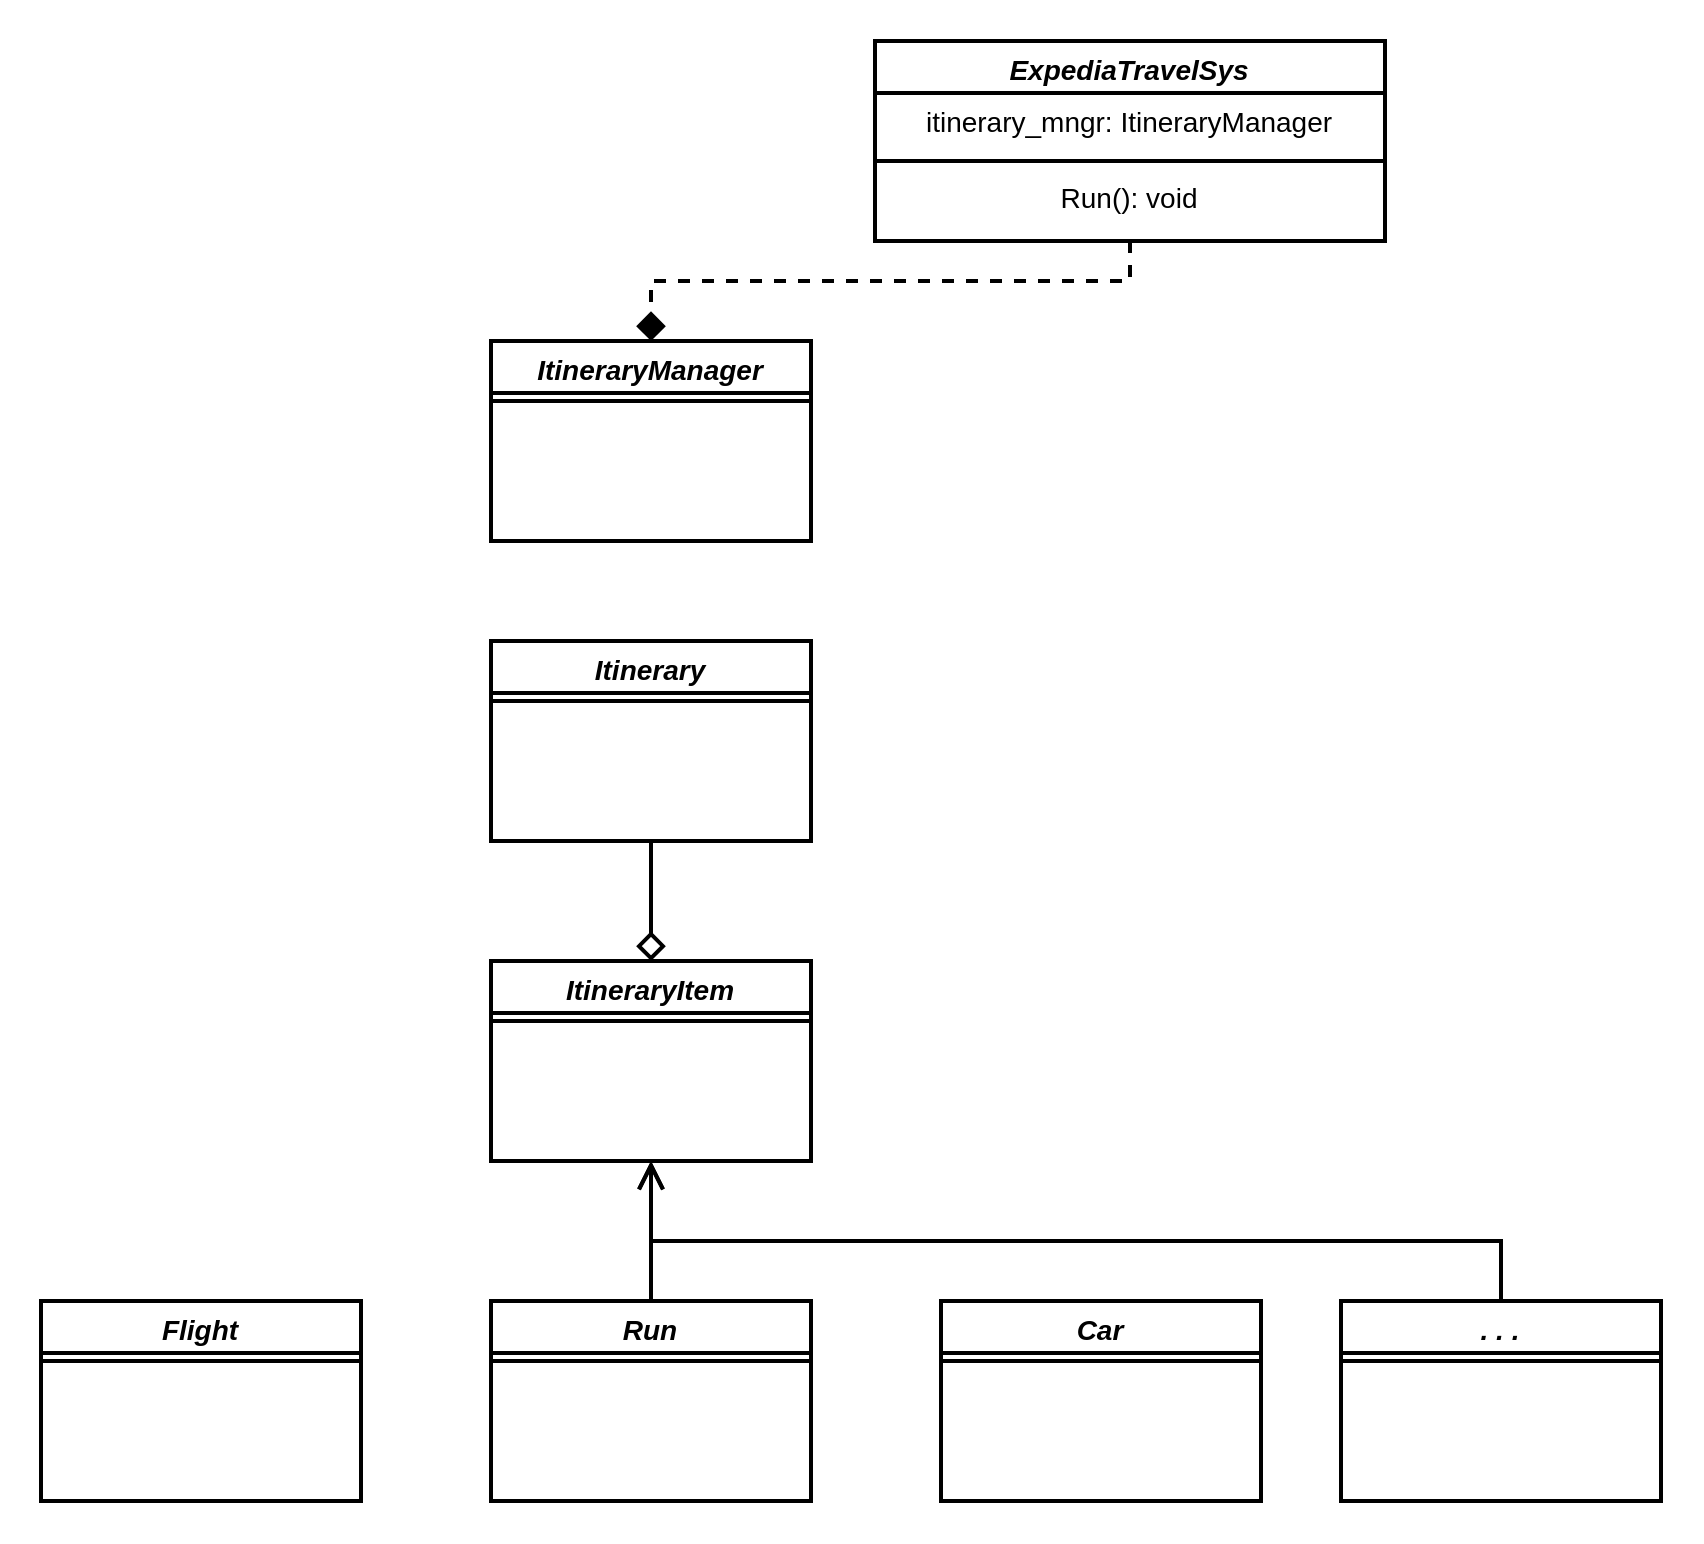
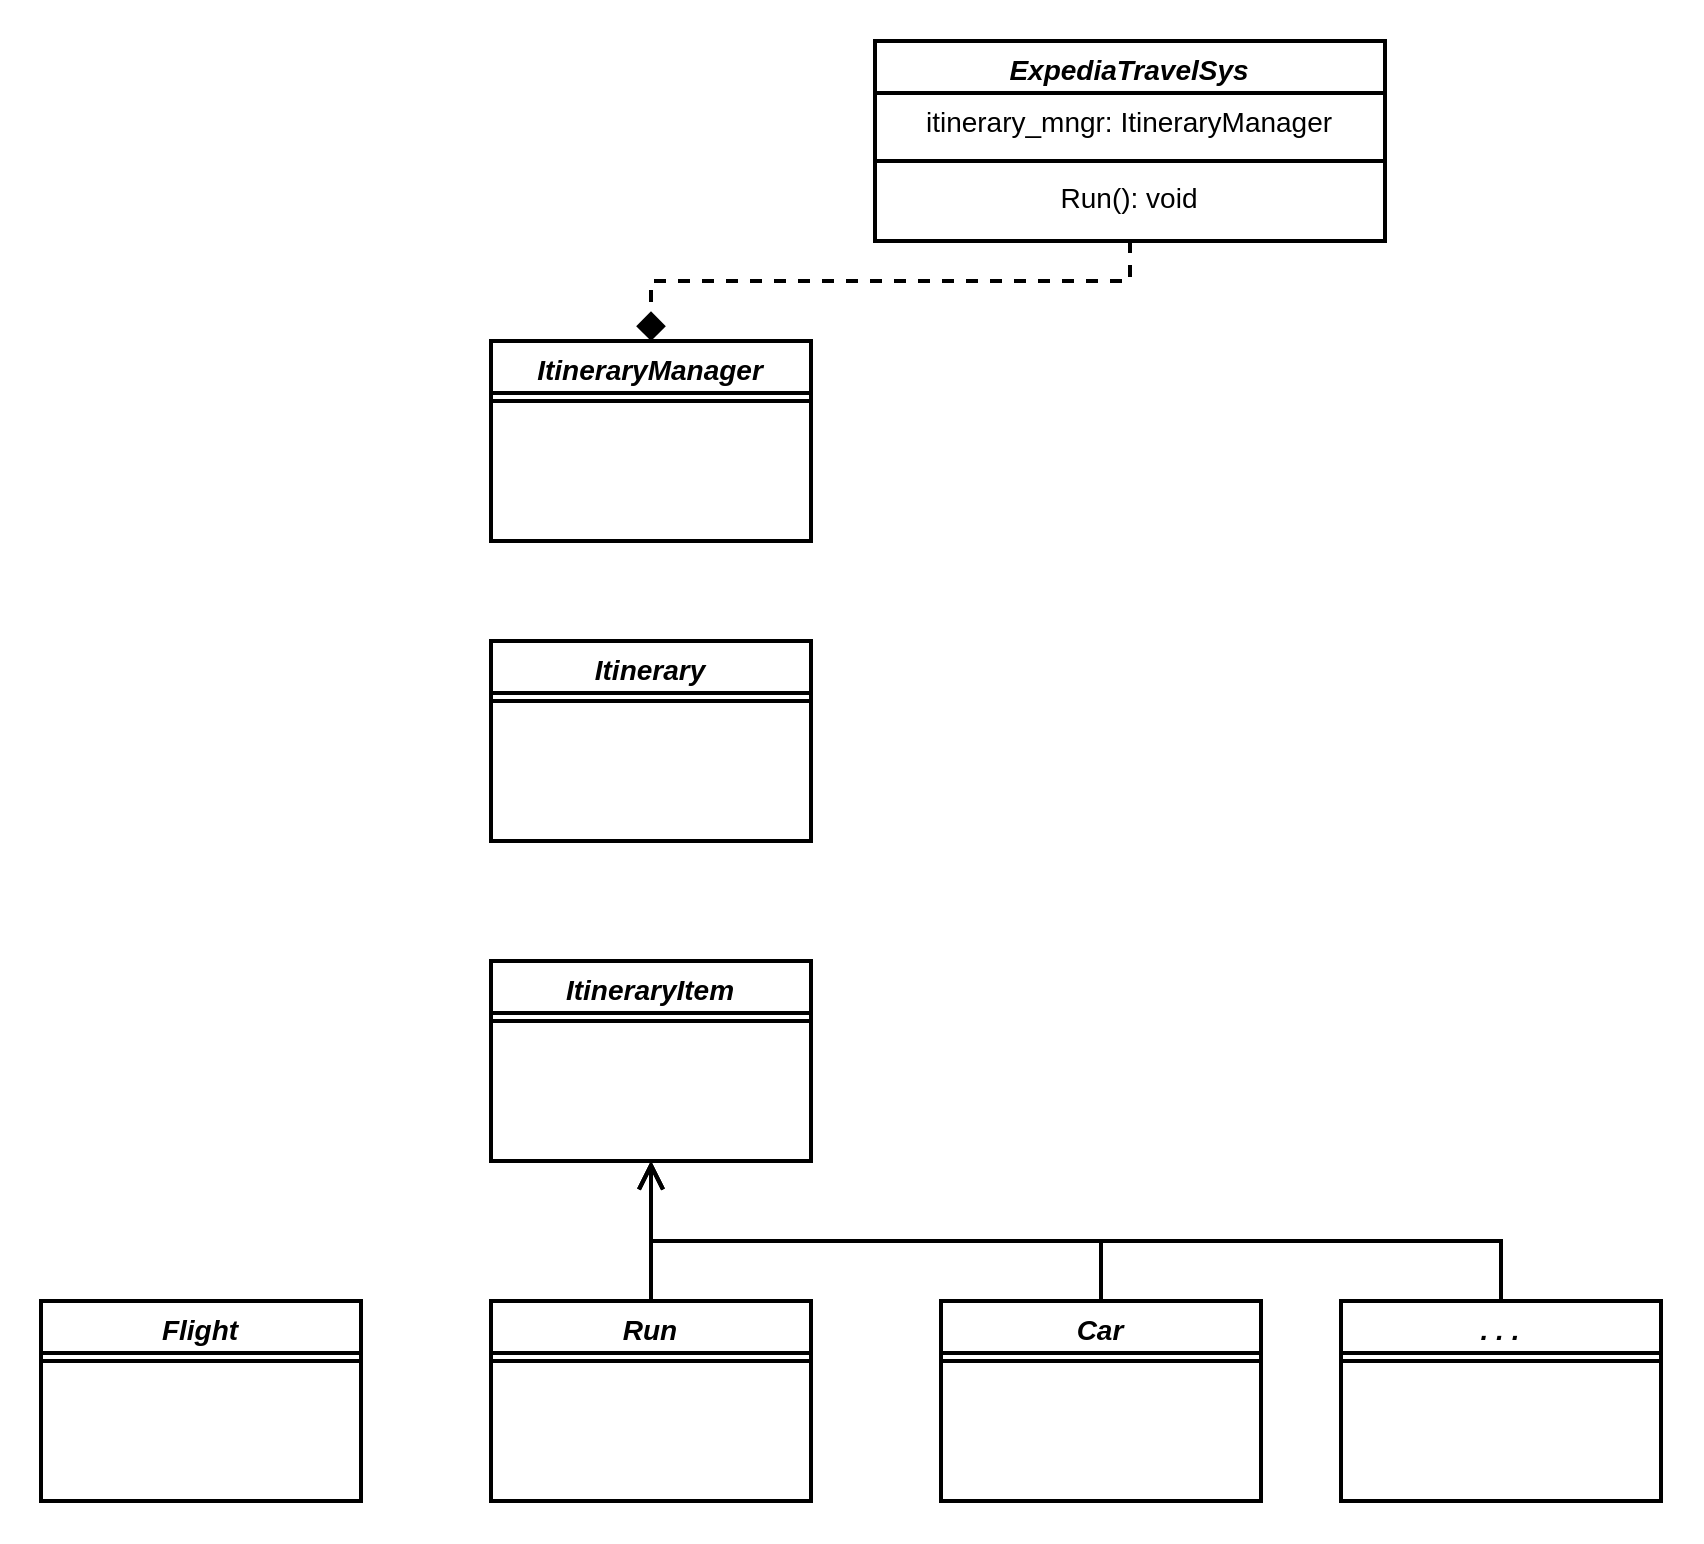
(651, 889) -> none
none -> (1101, 1272)
